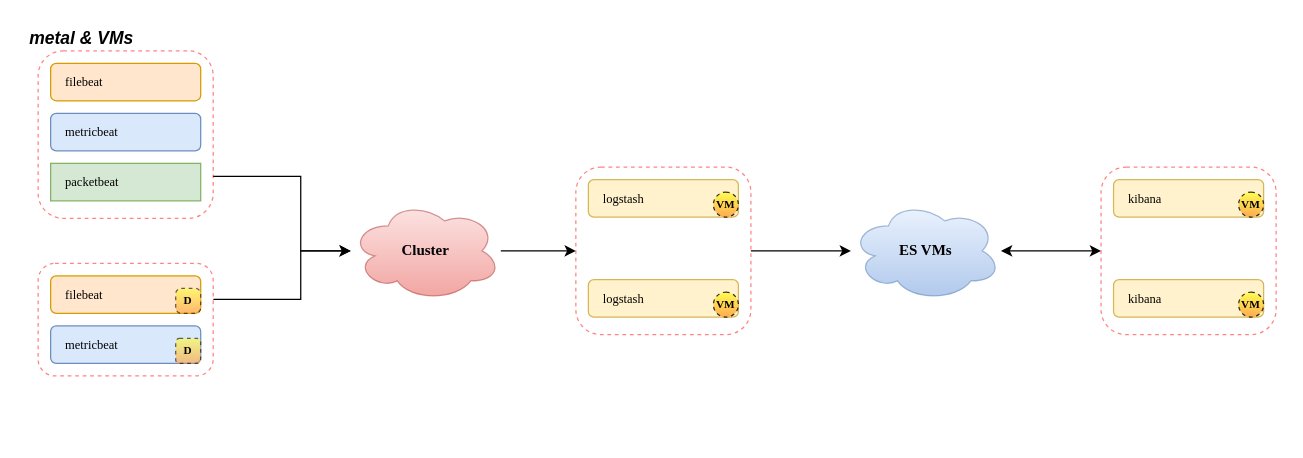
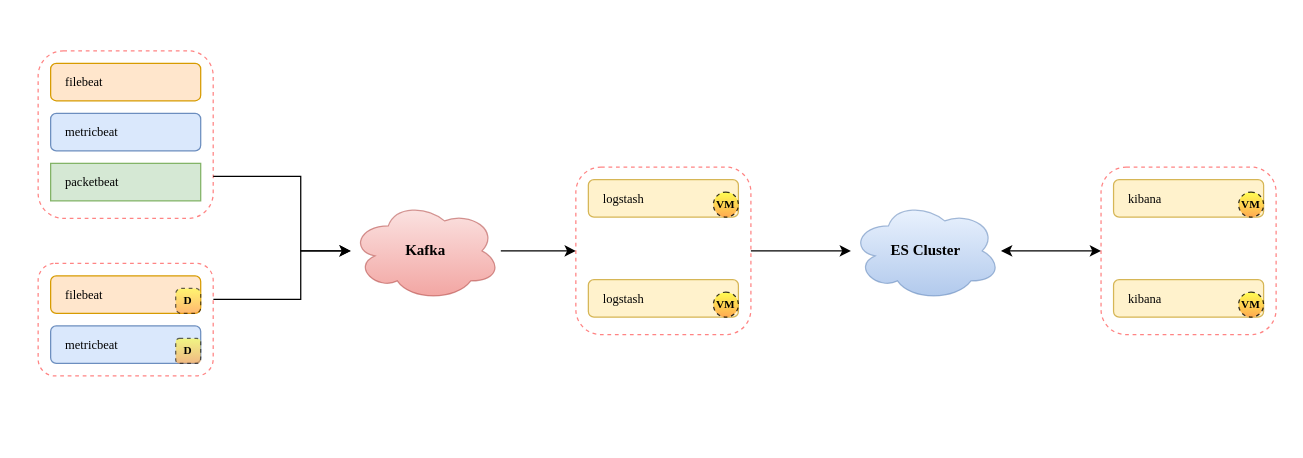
(82, 38) -> none
(426, 251) -> (426, 251)
(926, 251) -> (926, 251)
